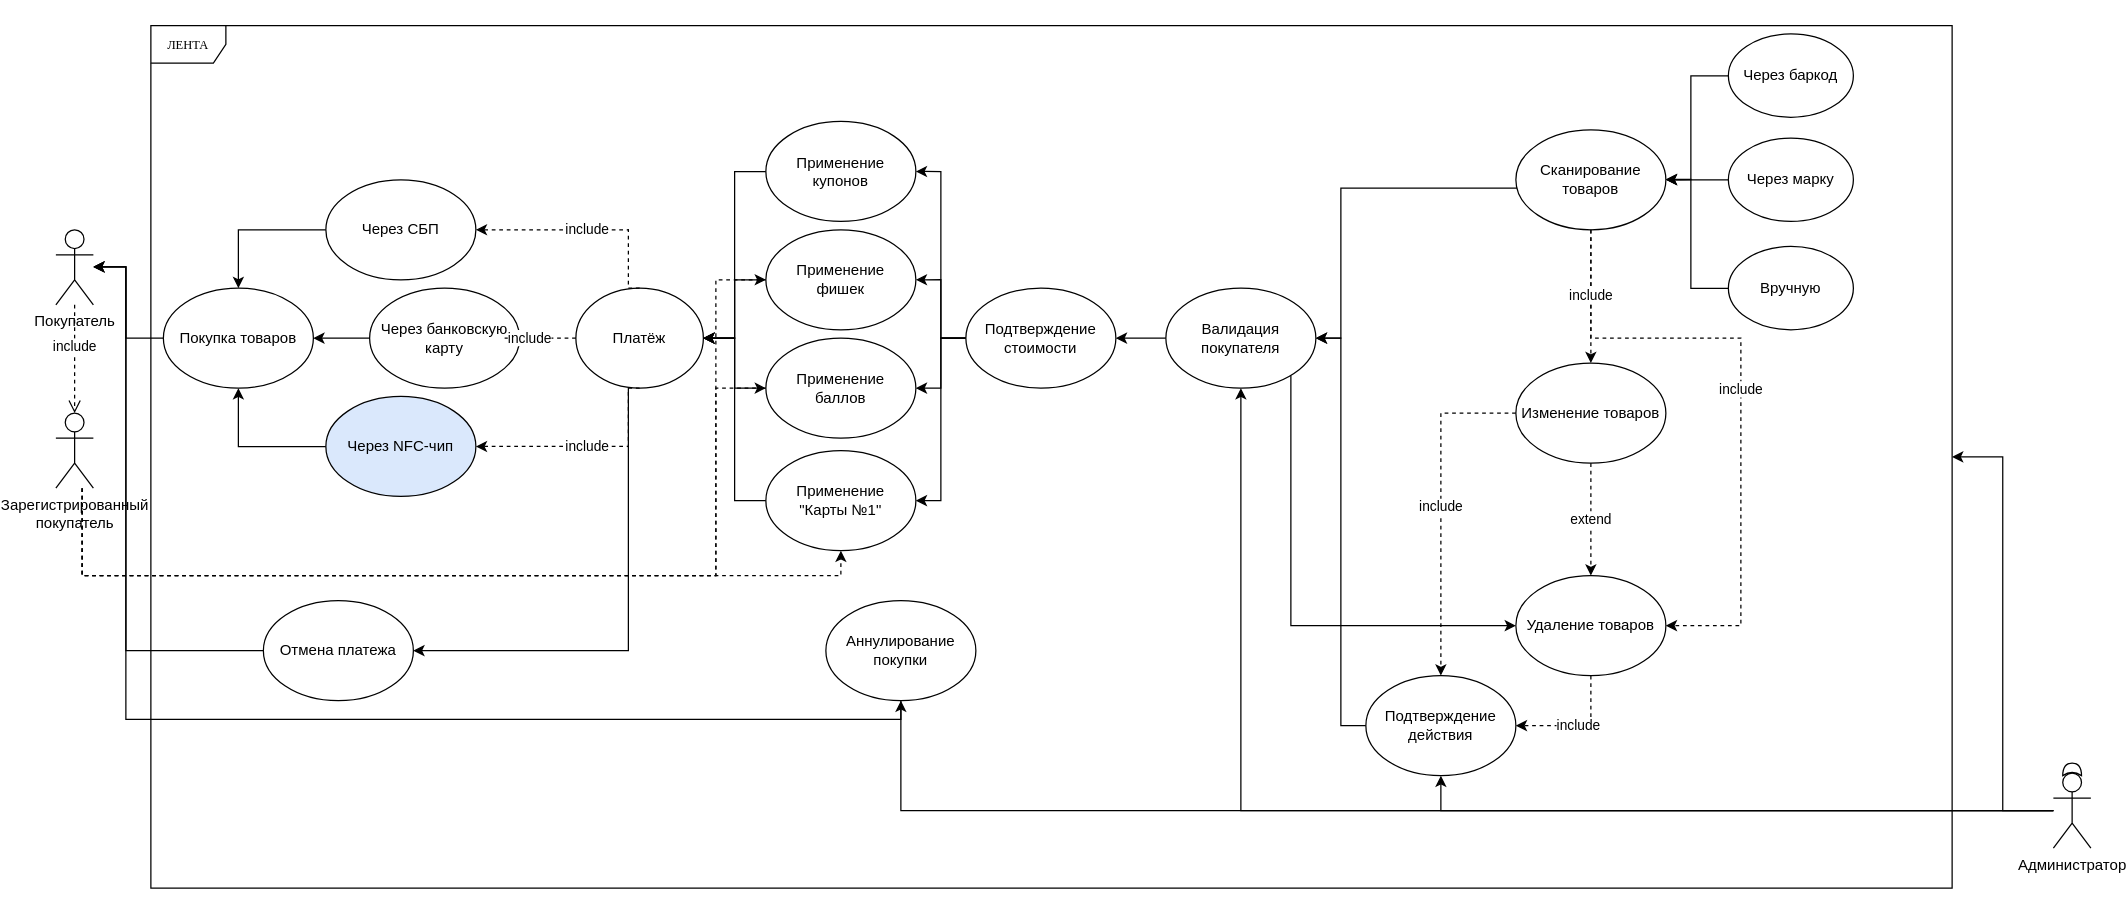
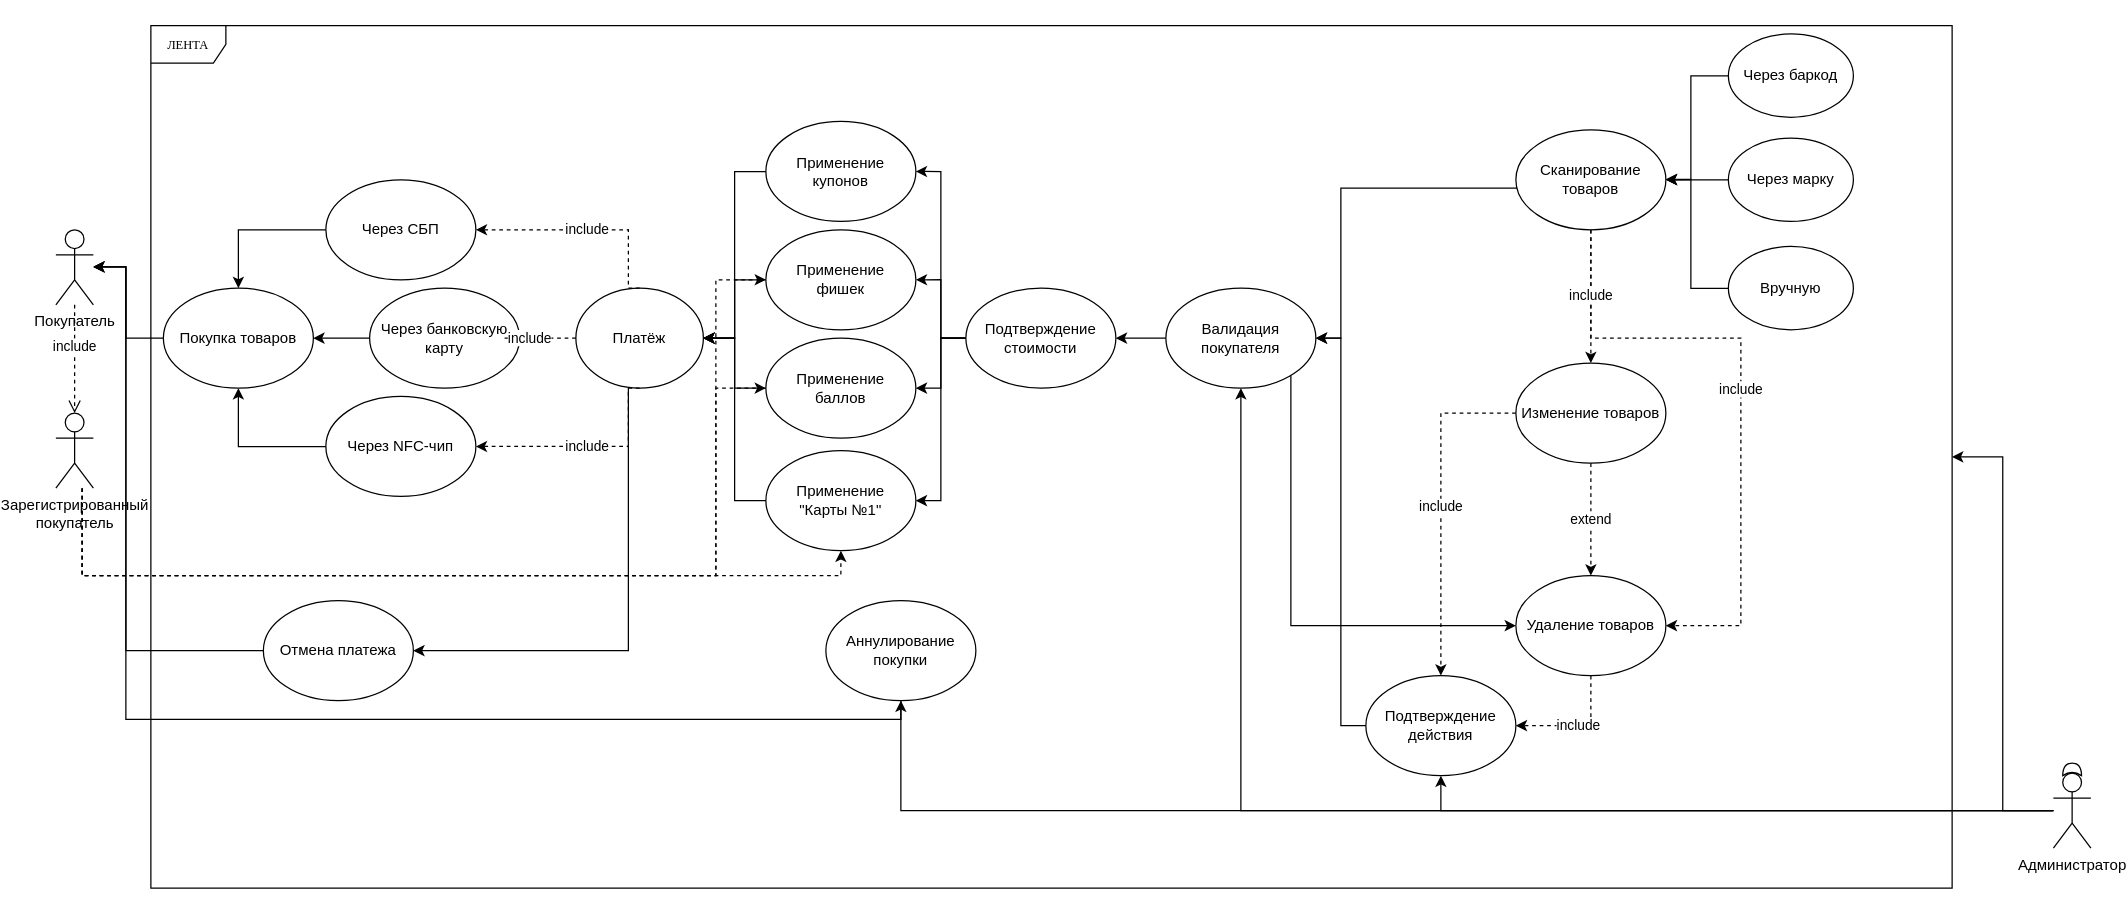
(401, 446) -> (401, 446)
